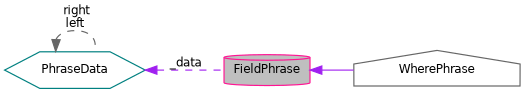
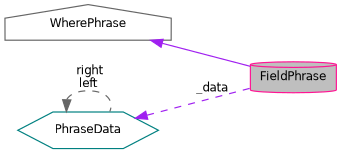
(338, 70) -> (206, 55)
